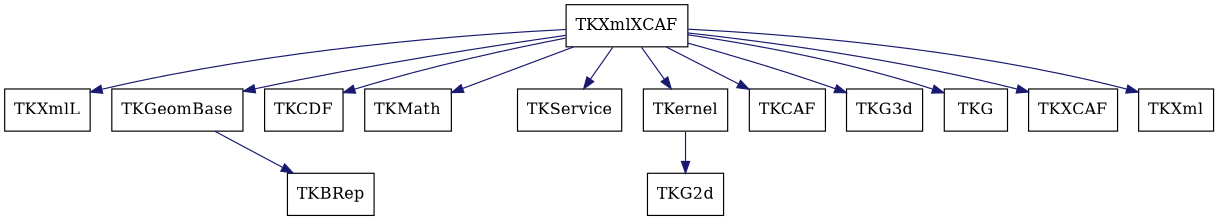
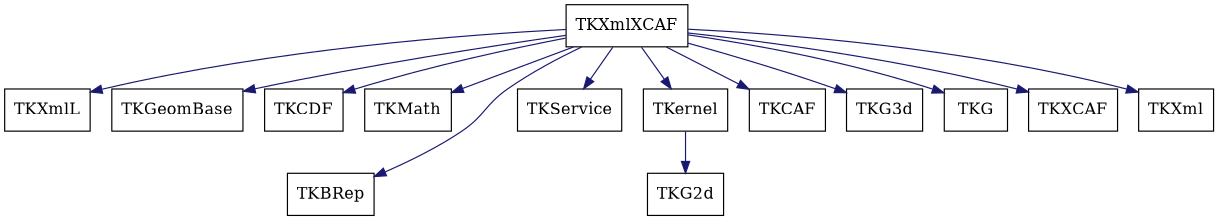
(249, 149) -> (484, 111)
